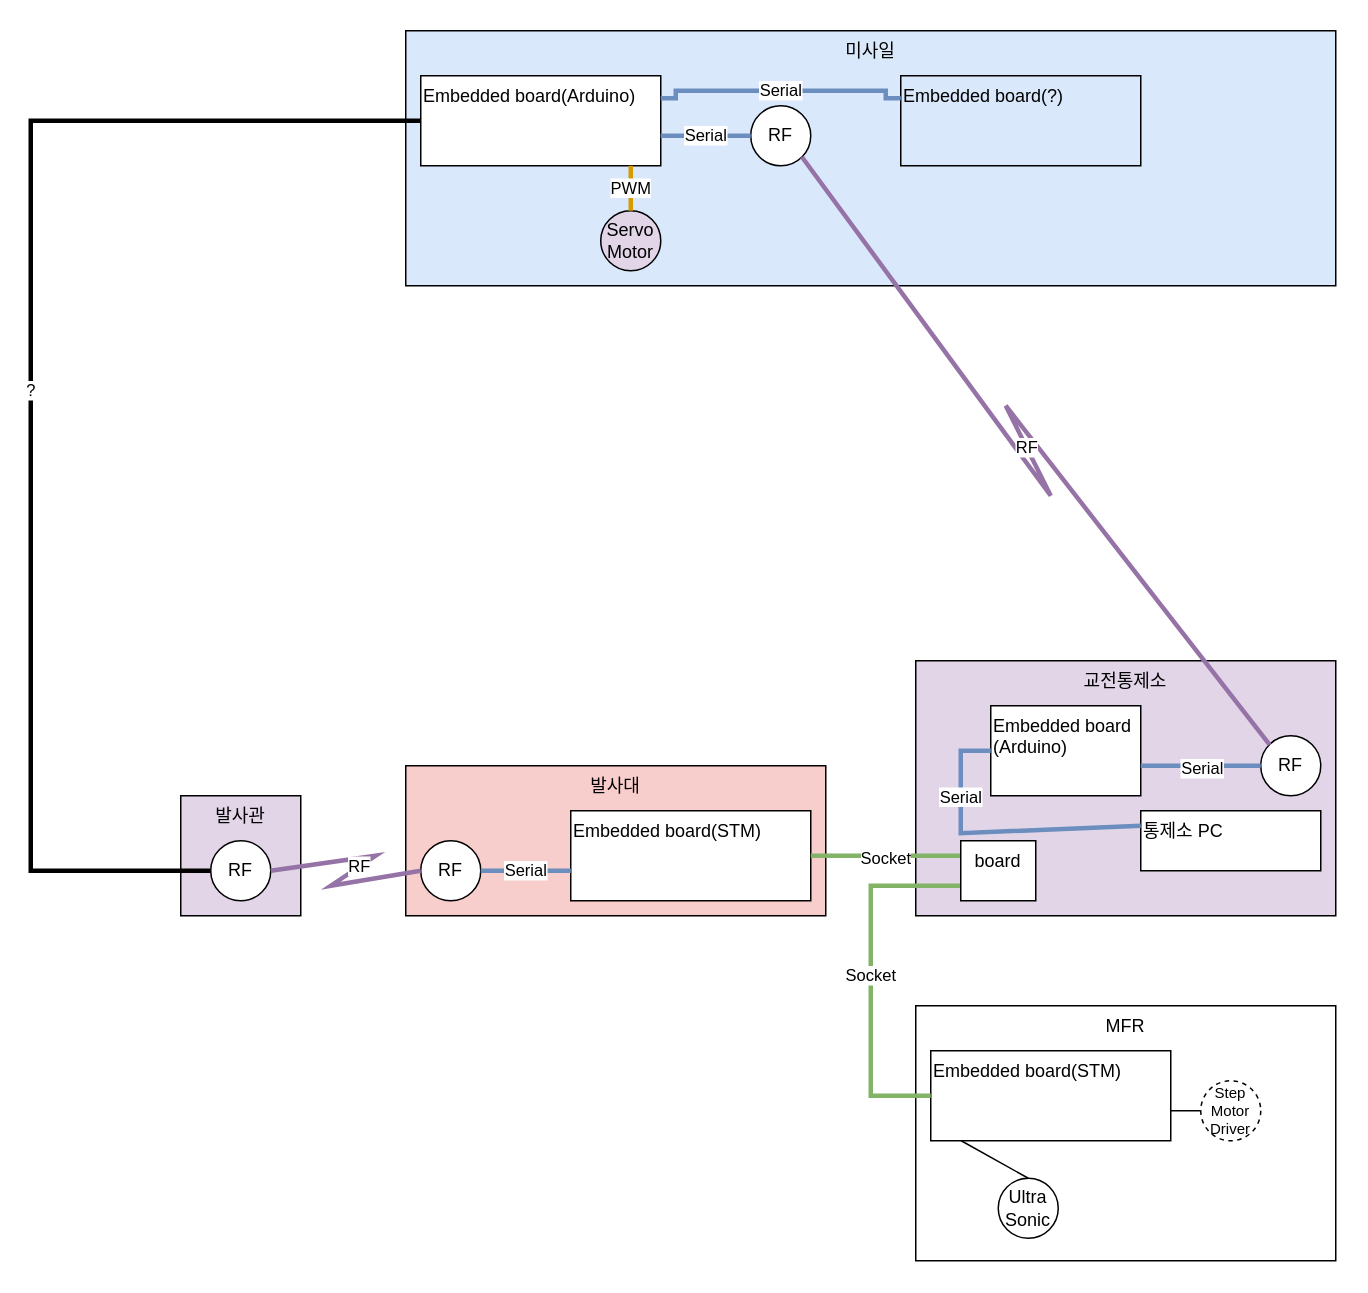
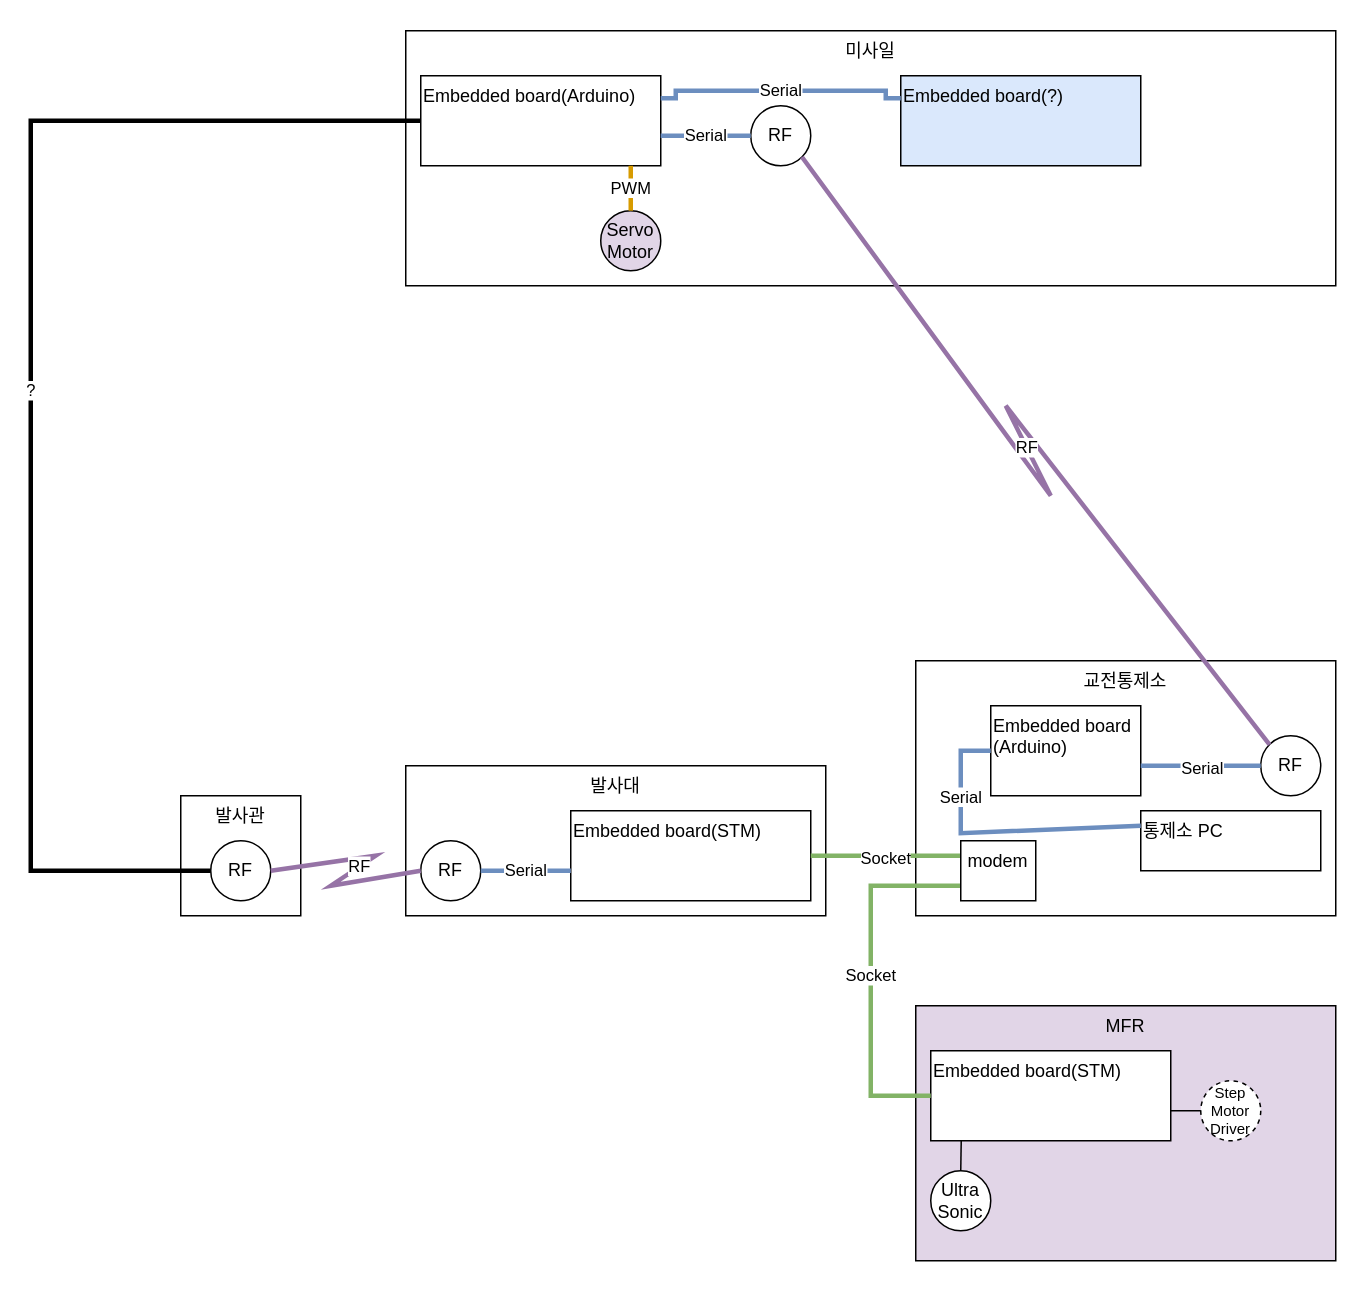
(871, 158) -> (871, 158)
(1126, 682) -> (1126, 682)
(616, 787) -> (616, 787)
(241, 817) -> (241, 817)
(998, 862) -> (998, 862)
(1126, 1027) -> (1126, 1027)
(1028, 1208) -> (961, 1201)
